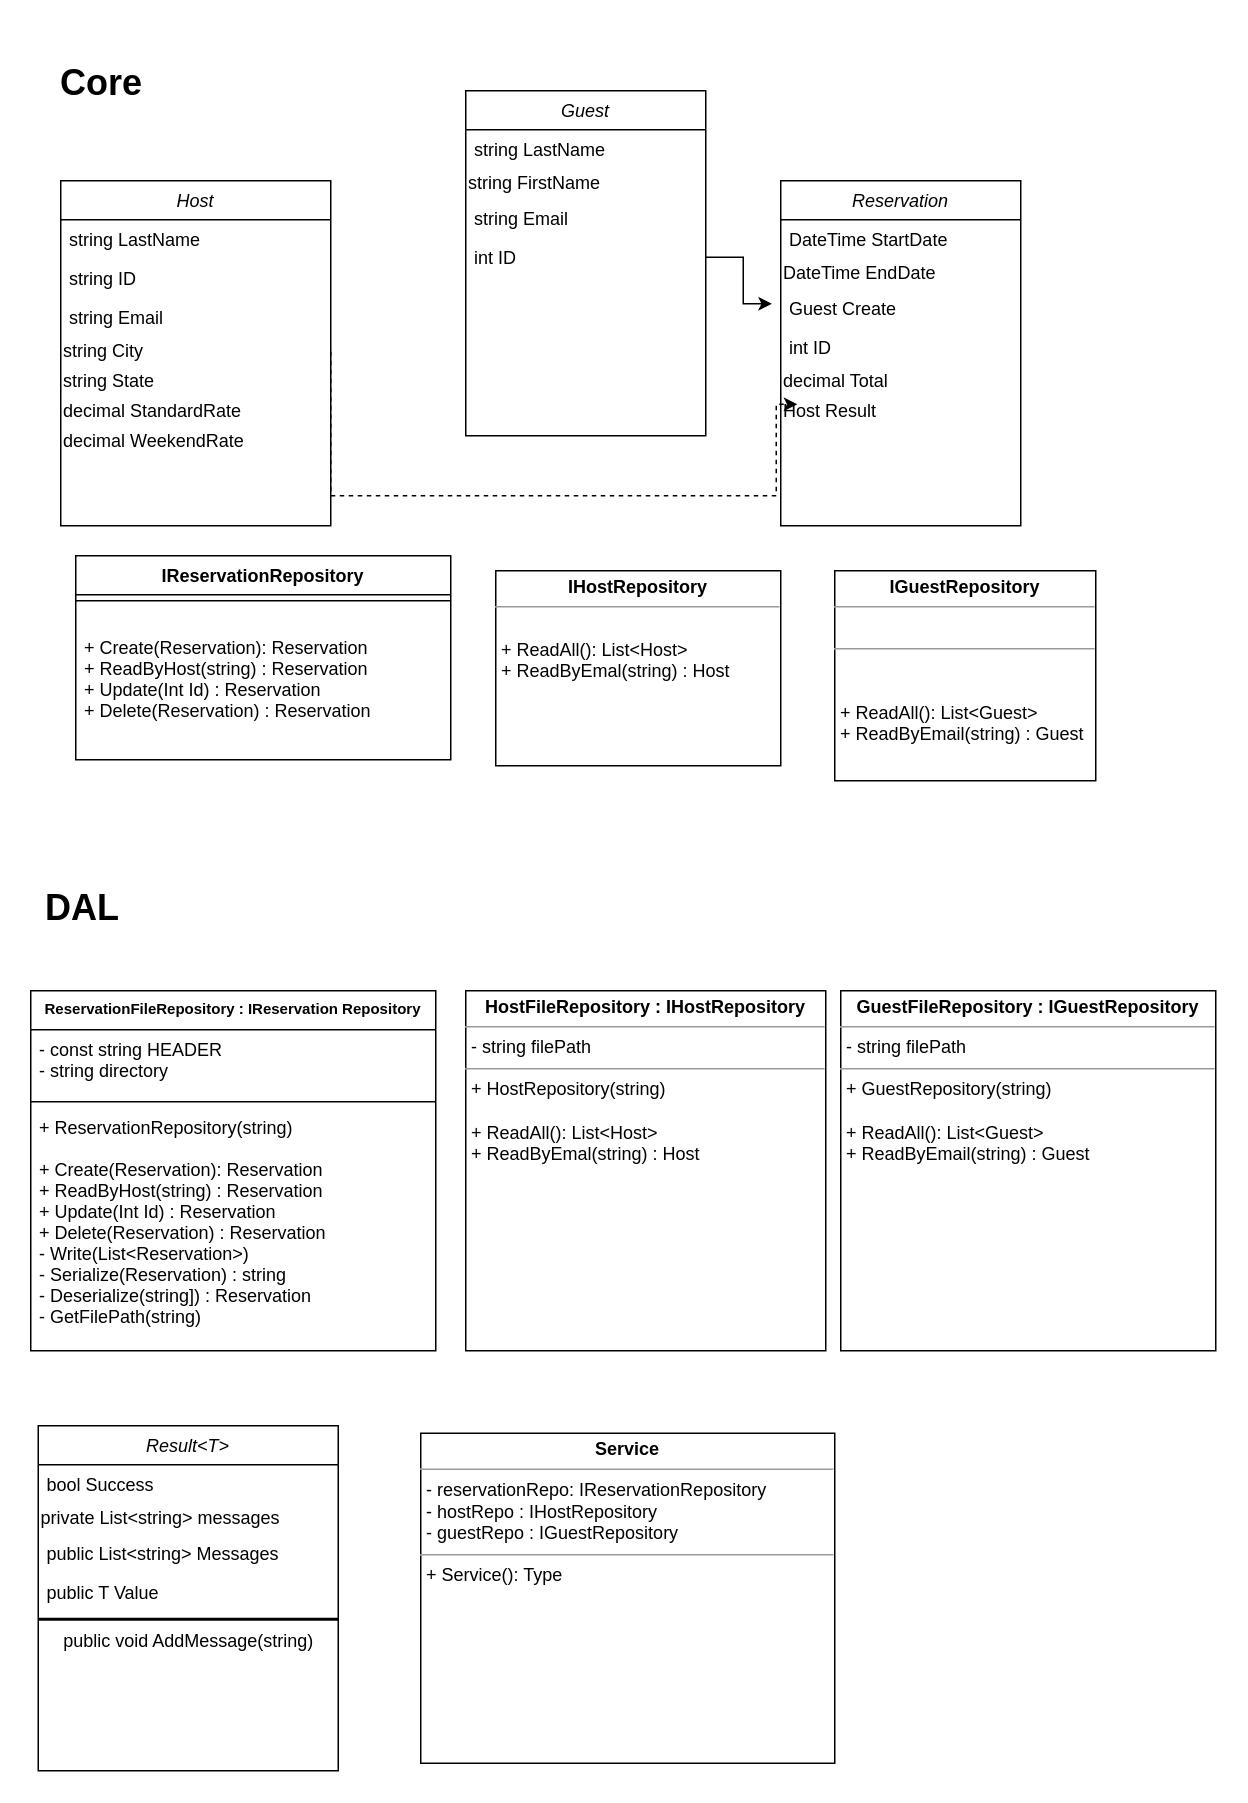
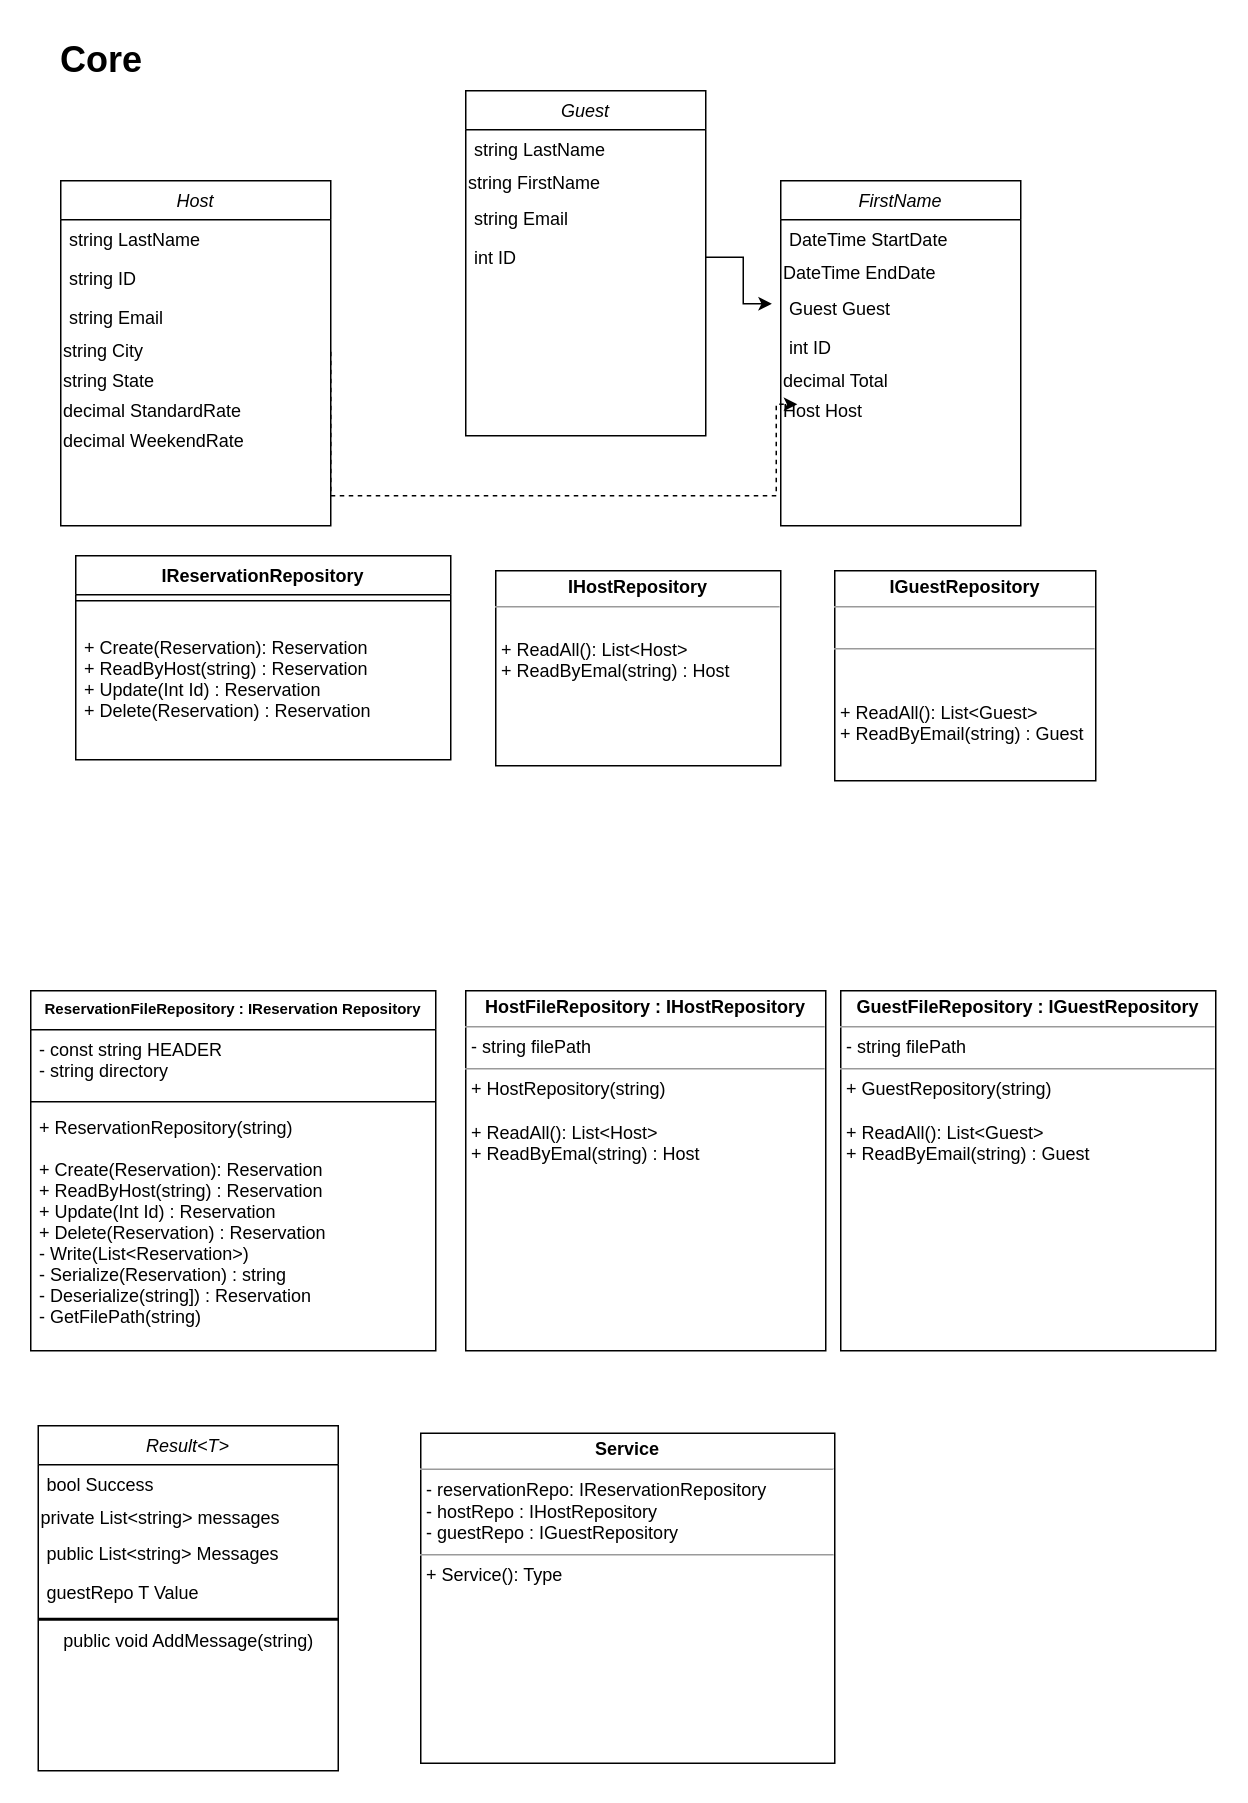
(196, 83) -> (196, 61)
(900, 201) -> (900, 201)
(847, 309) -> (842, 309)
(835, 412) -> (827, 412)
(181, 908) -> none
(105, 1593) -> (125, 1593)
